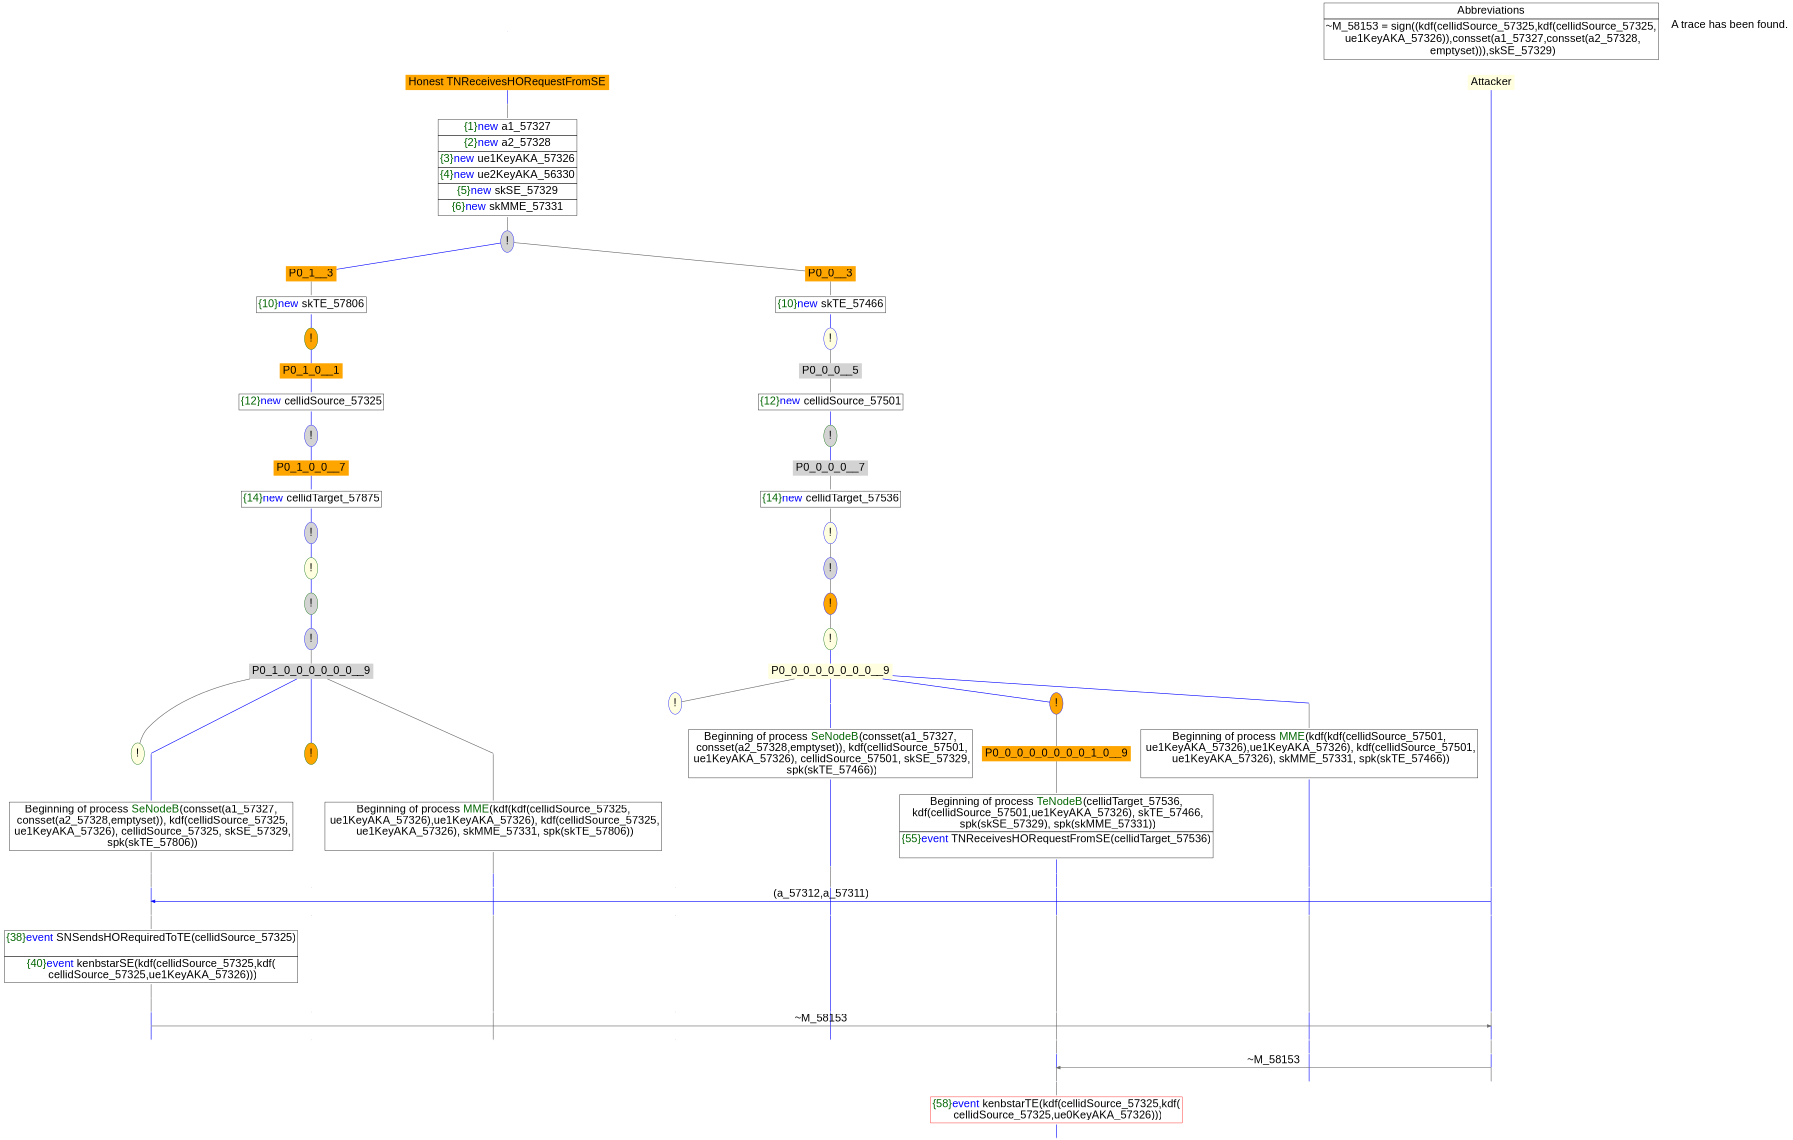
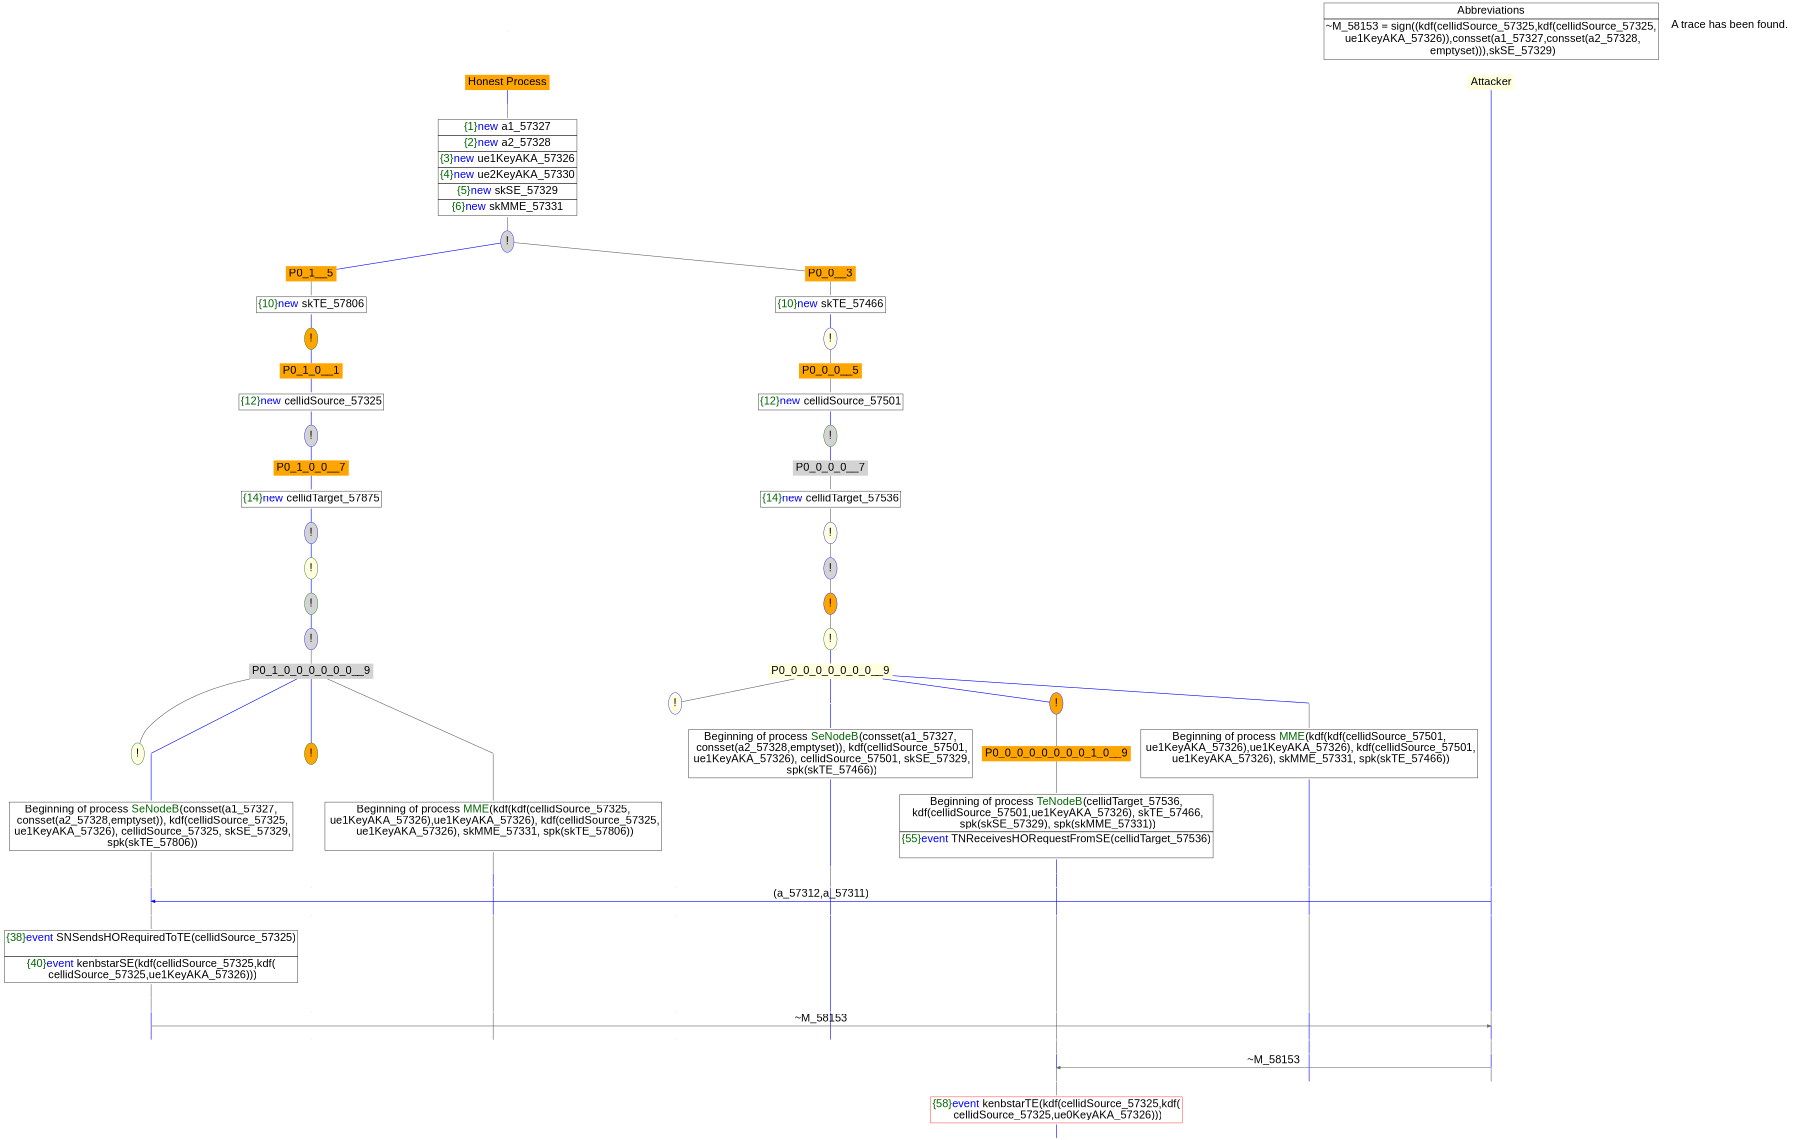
(507, 82) -> (507, 82)
(526, 175) -> (526, 175)
(311, 274) -> (311, 274)
(830, 371) -> (830, 371)
